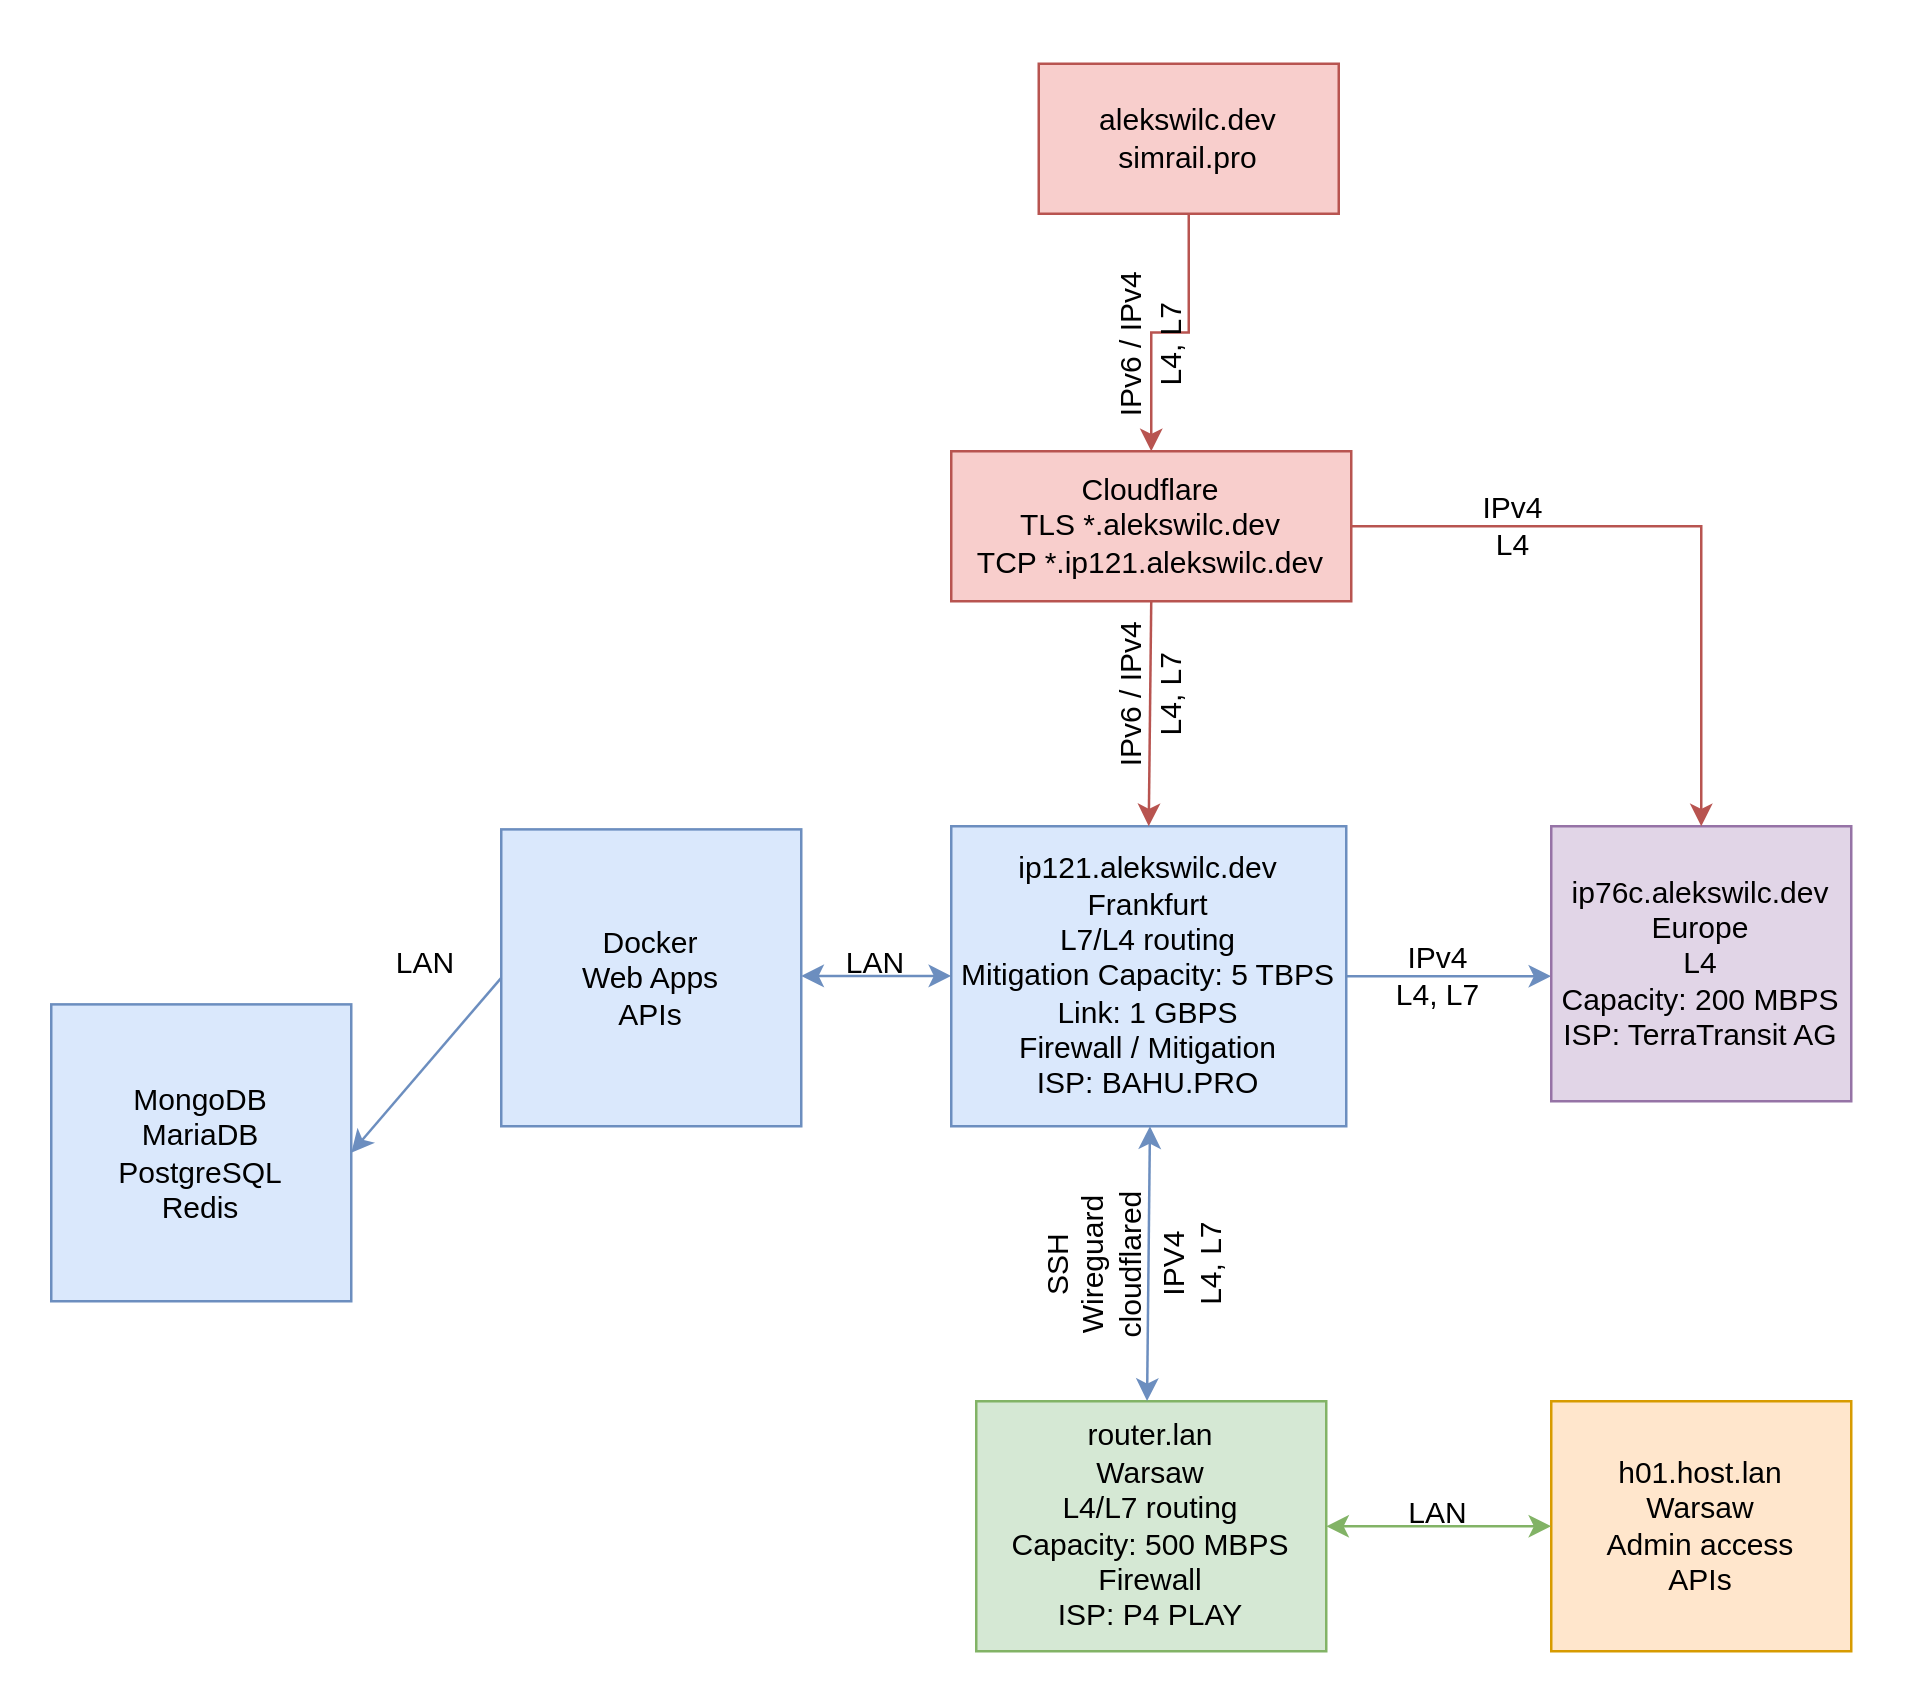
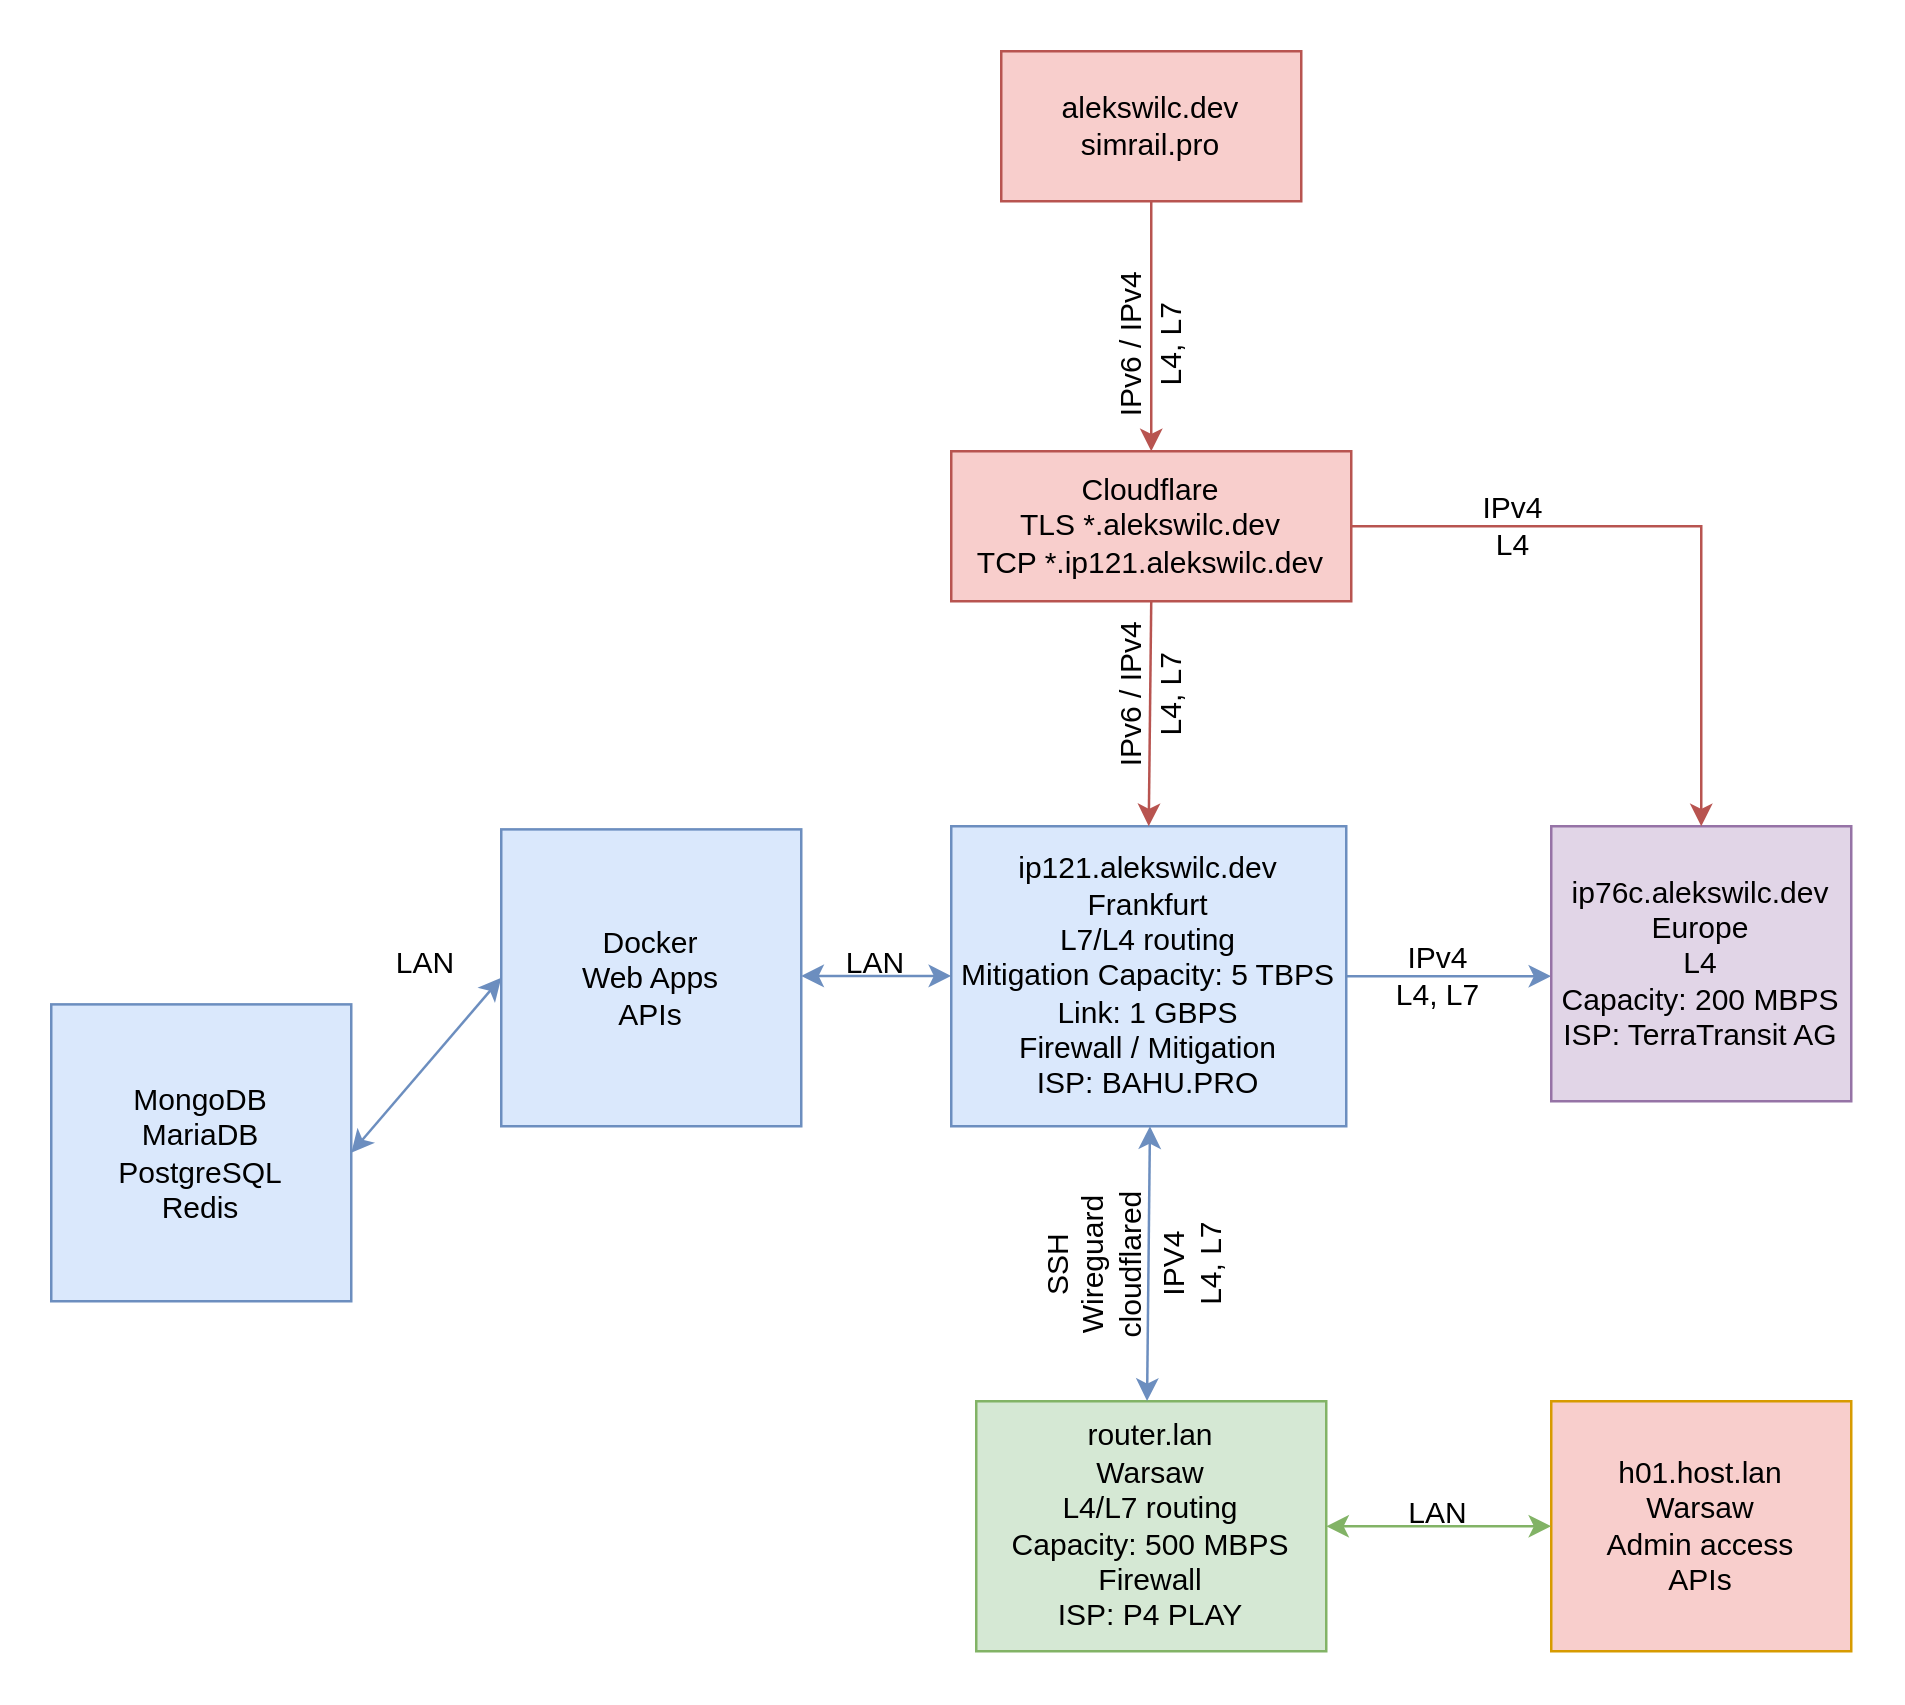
(1189, 139) -> (1151, 126)
(494, 986) -> (490, 991)
(1701, 1526) -> (1701, 1526)
